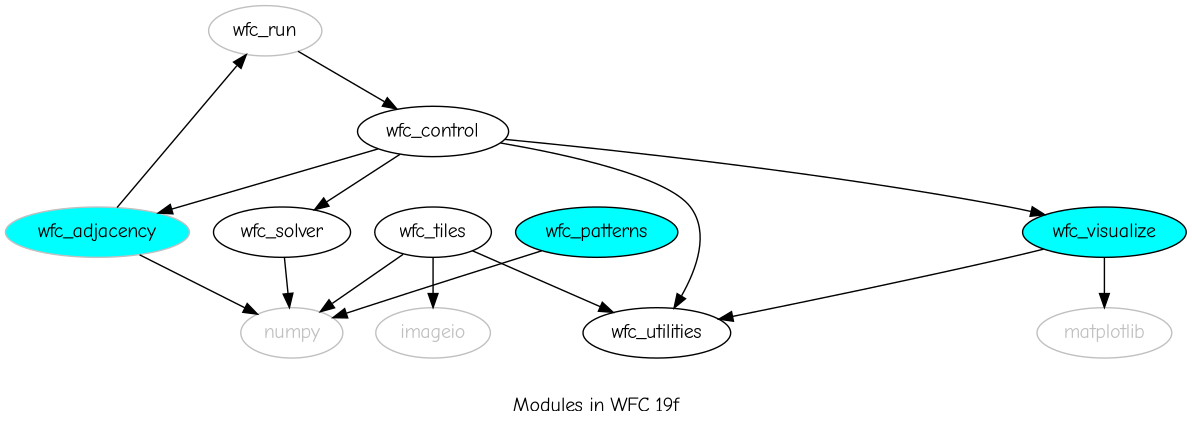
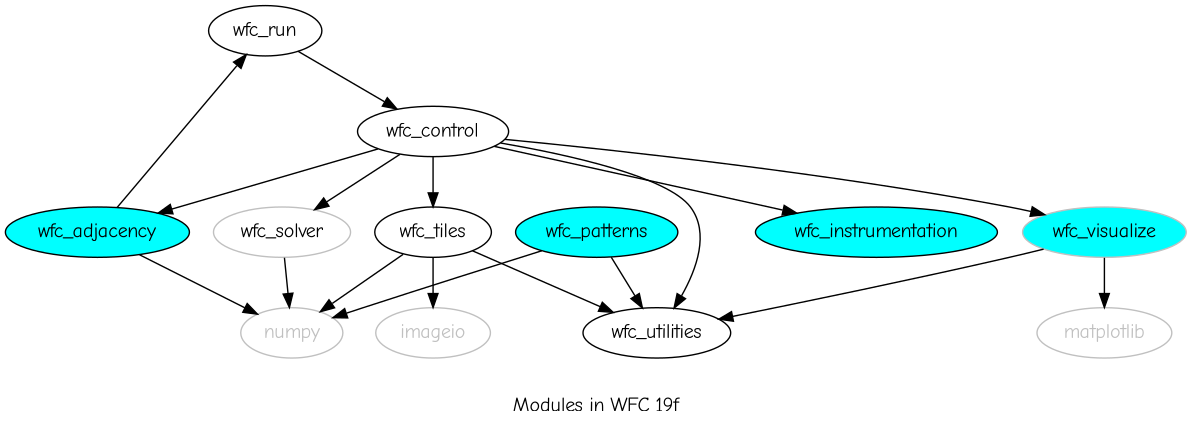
(265, 31) -> (265, 31)
none -> (433, 175)
(97, 232) -> (97, 232)
(282, 232) -> (282, 232)
none -> (876, 232)
(1104, 232) -> (1104, 232)
none -> (623, 277)
